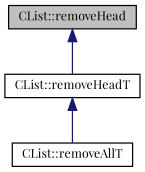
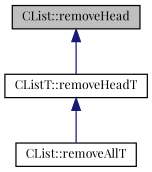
(72, 86) -> (76, 86)
